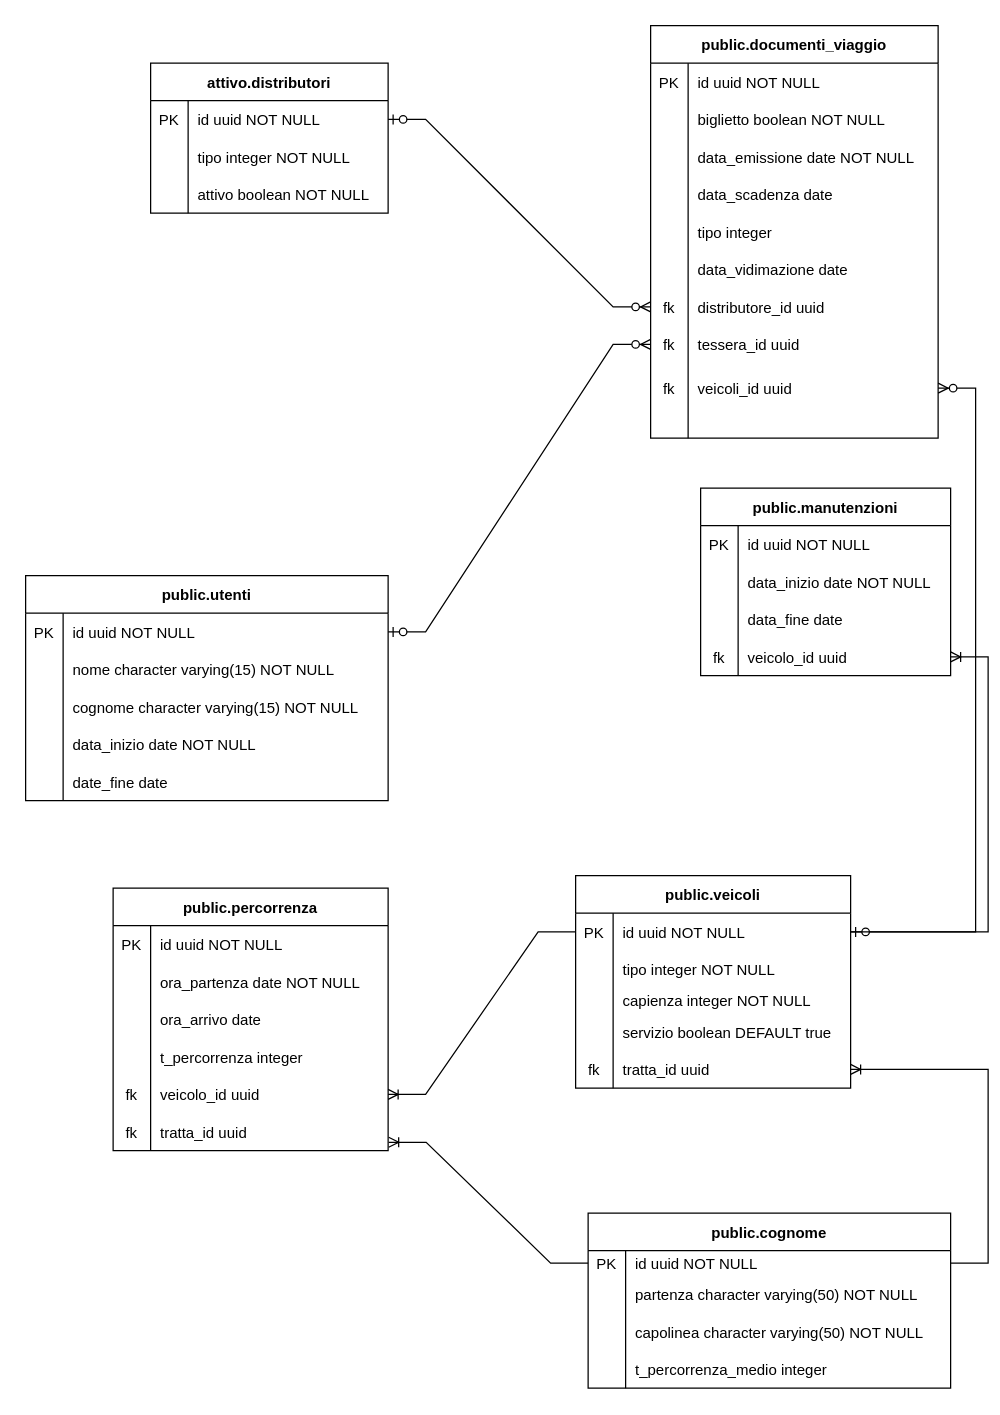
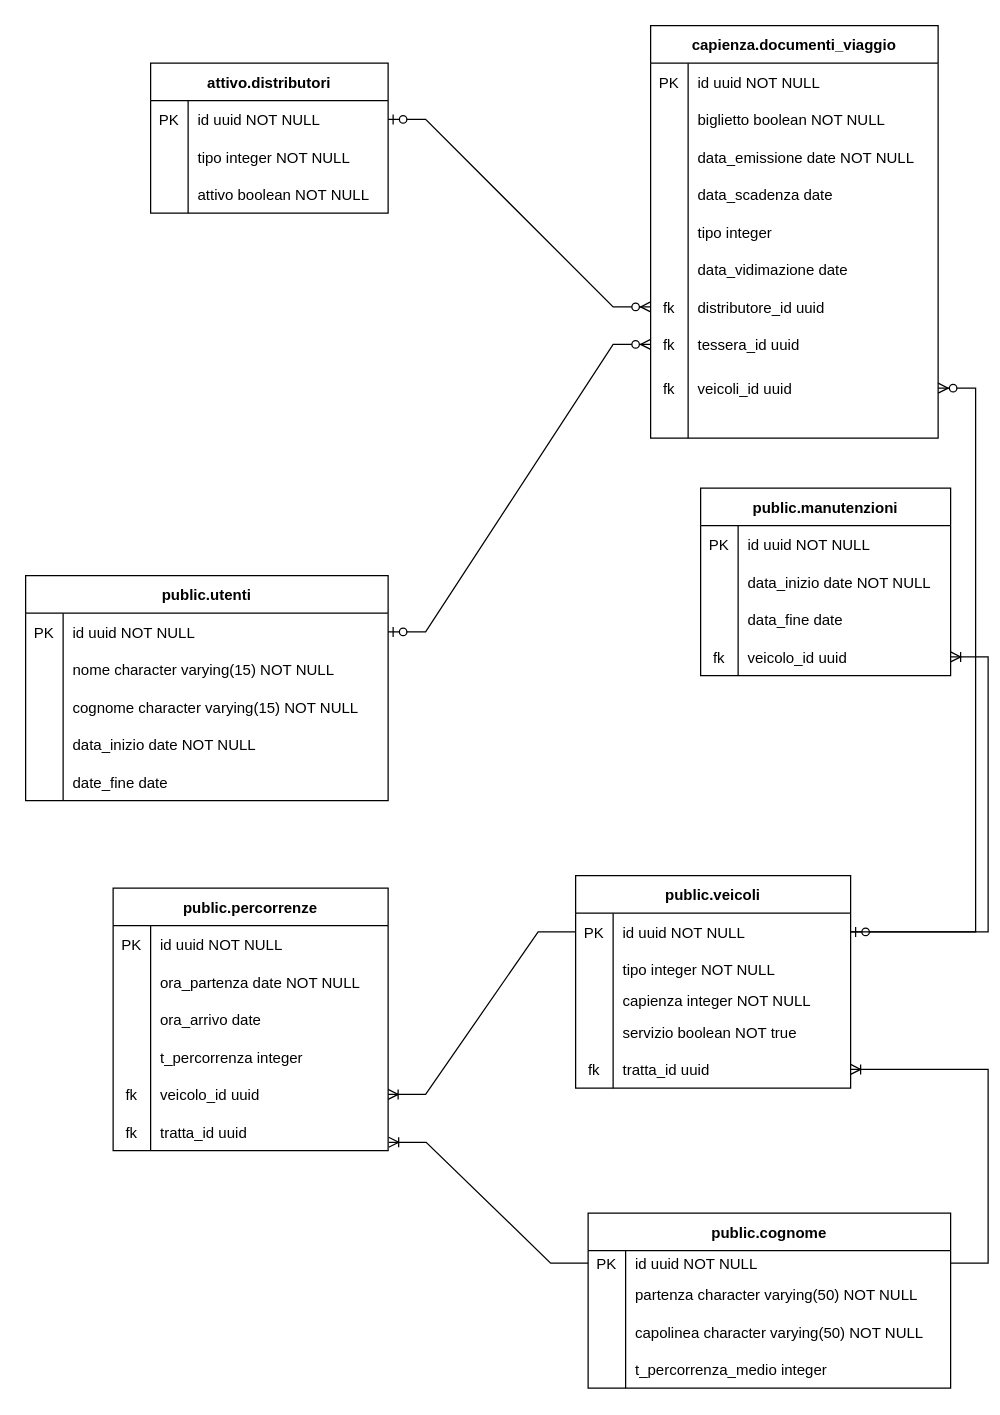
(794, 45) -> (794, 45)
(250, 908) -> (250, 908)
(733, 1033) -> (716, 1033)
